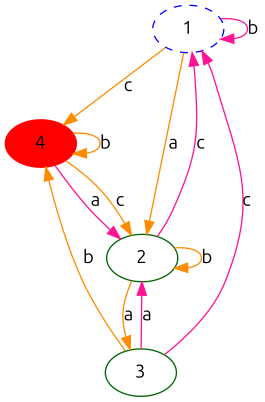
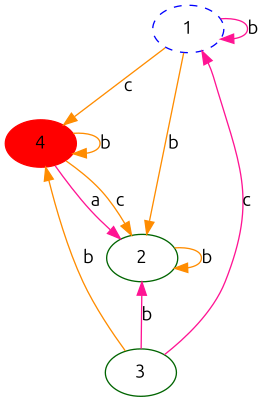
(174, 144) -> (174, 144)
(193, 155) -> none
(123, 308) -> none
(147, 315) -> (147, 315)
